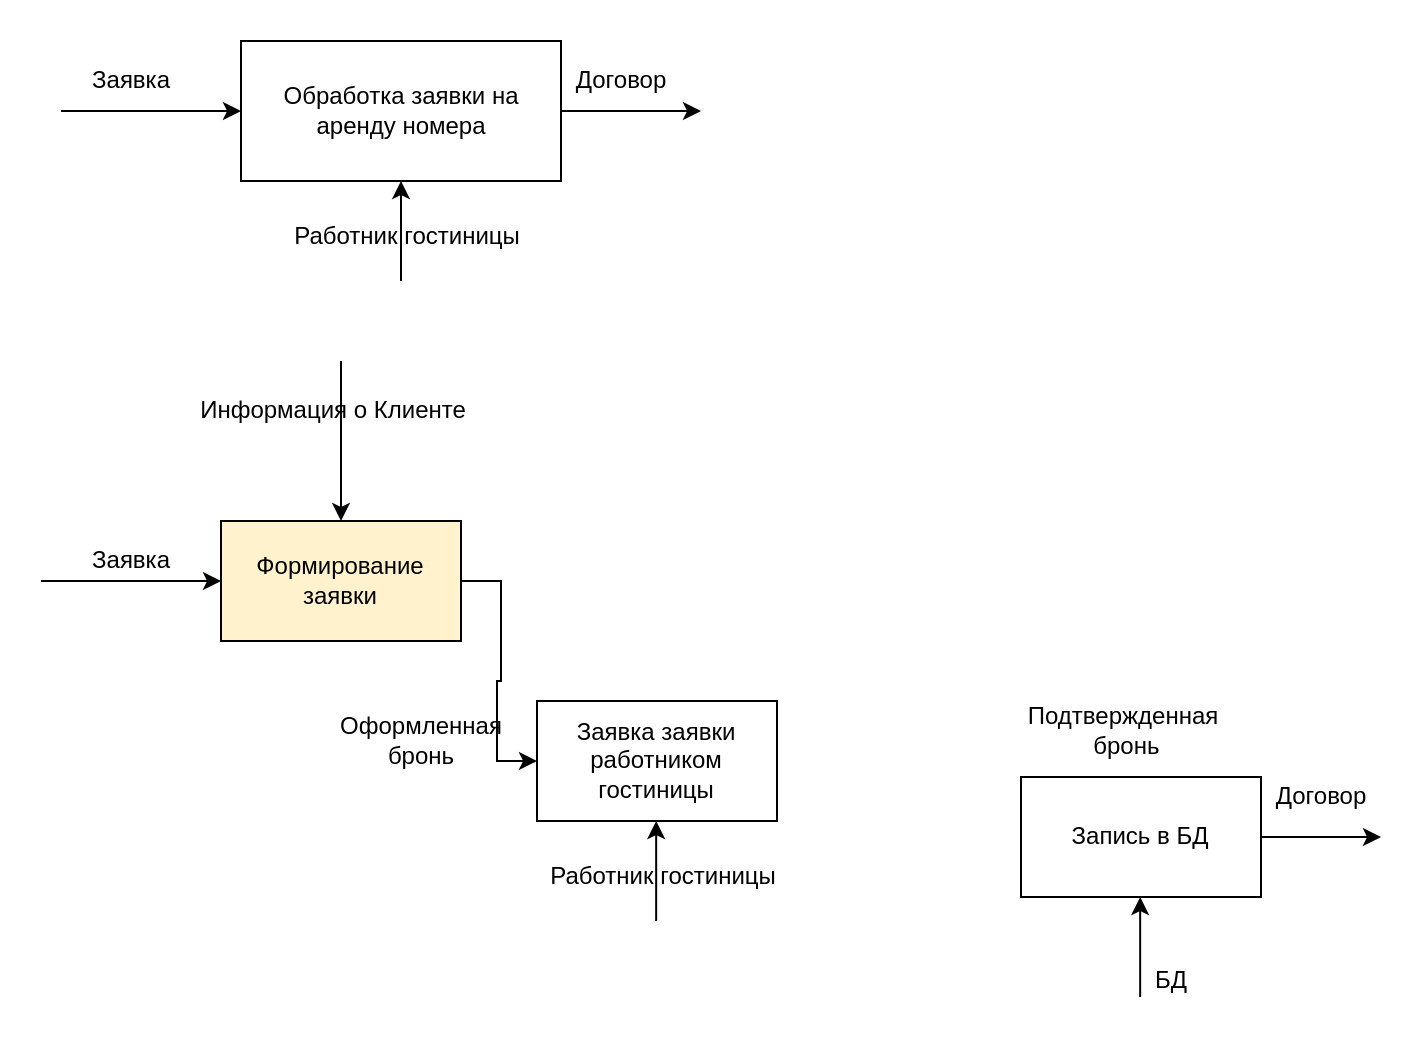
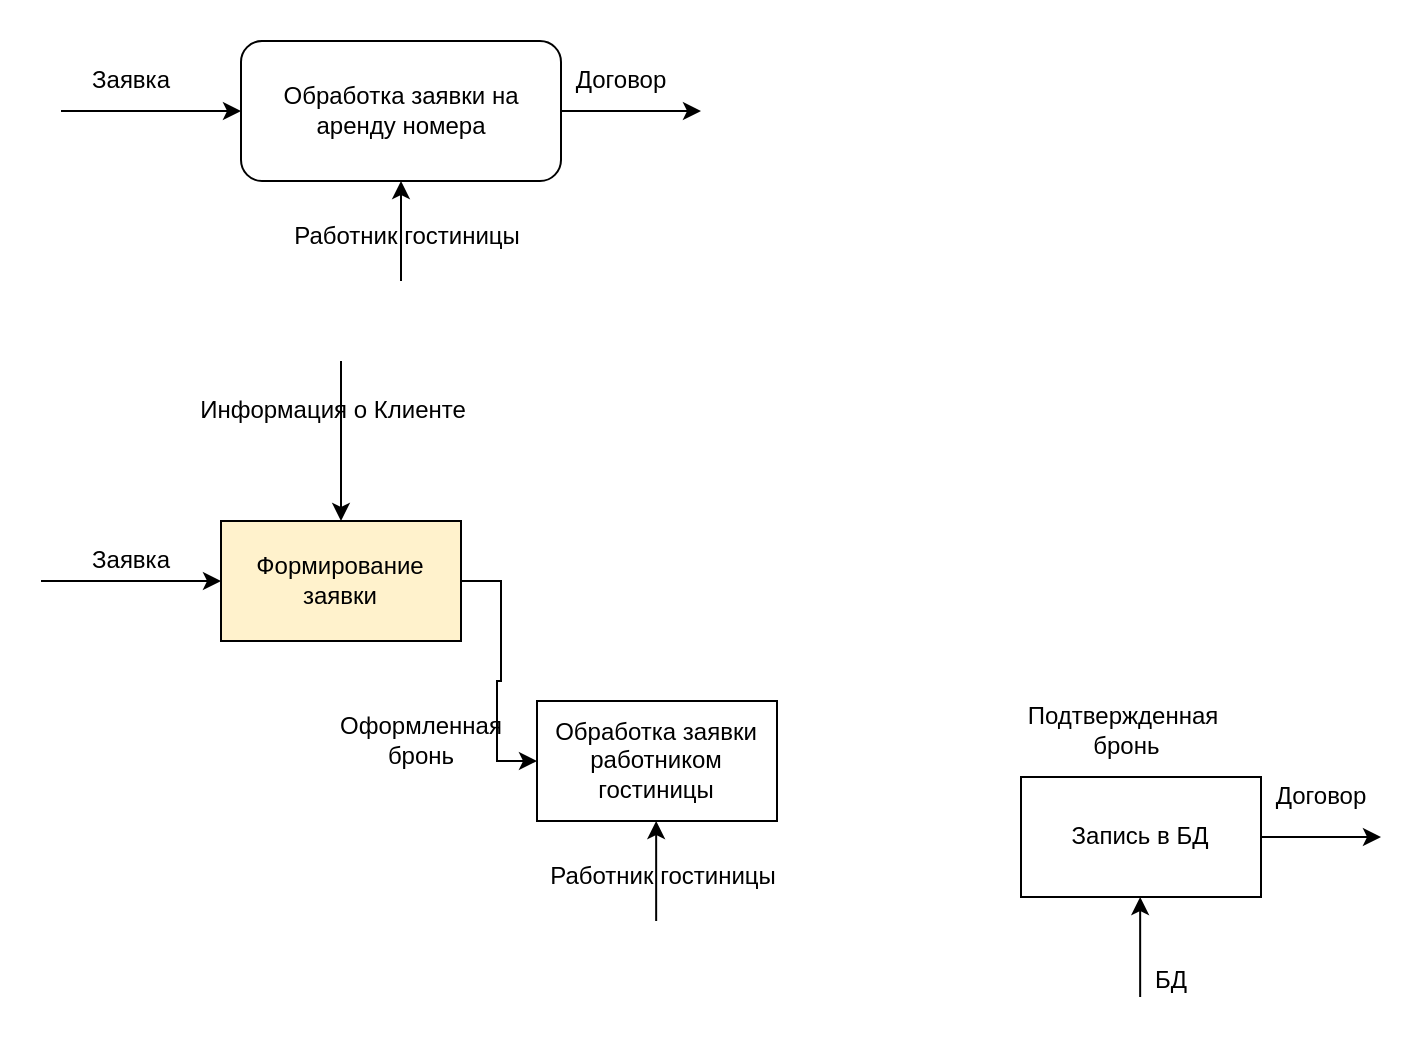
(401, 111) -> (401, 111)
(657, 761) -> (657, 761)
